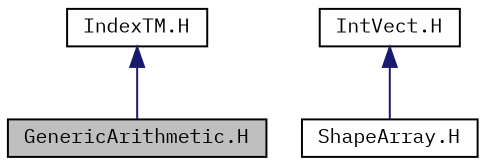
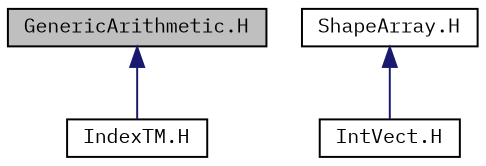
(137, 93) -> (137, 93)
(390, 93) -> (390, 93)
